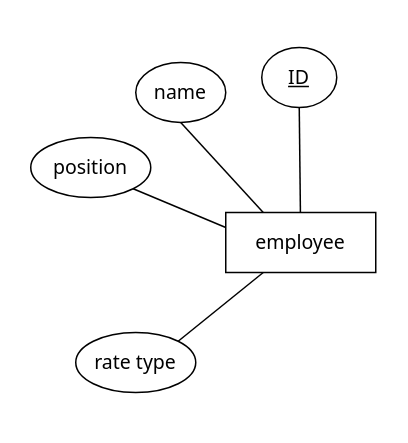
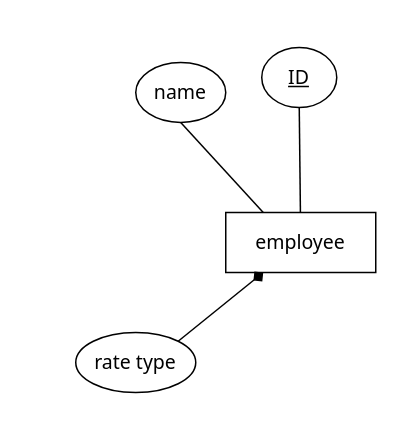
(91, 167) -> none
(179, 208) -> none
(258, 277) -> (253, 280)
